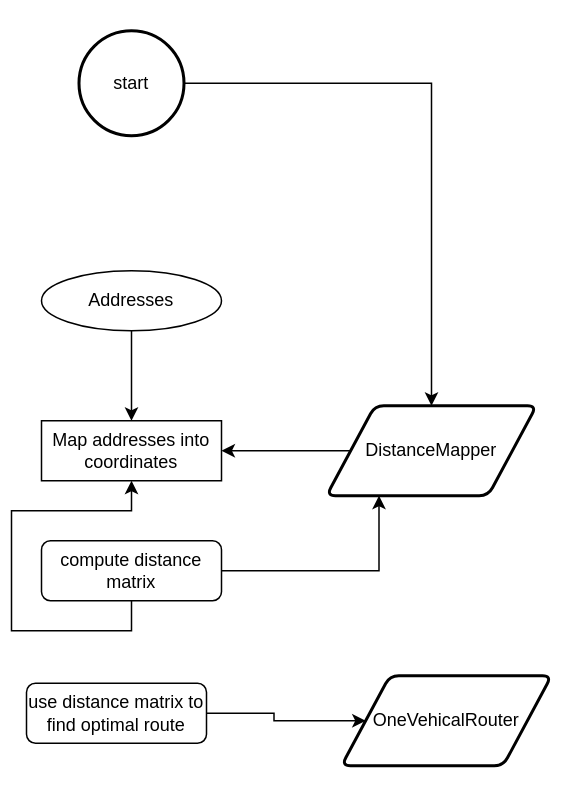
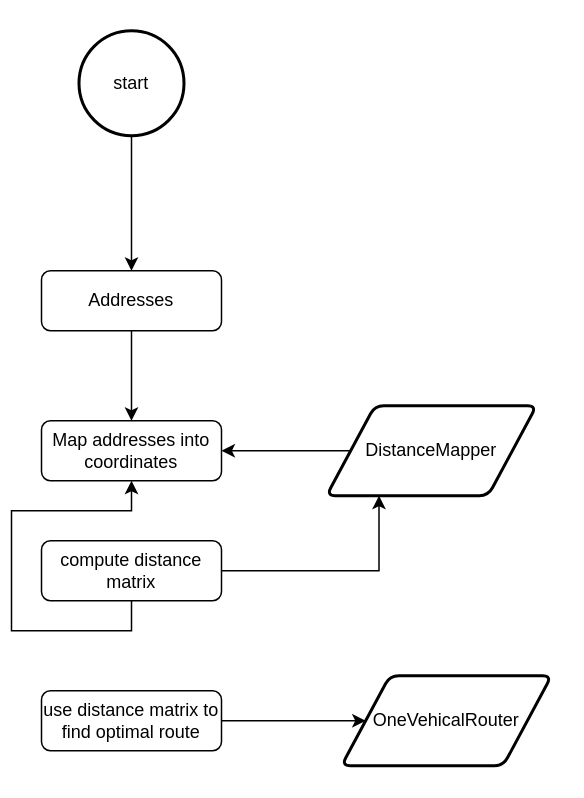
(431, 115) -> (131, 198)
(131, 301) -> (131, 301)
(131, 451) -> (131, 451)
(116, 713) -> (131, 721)
